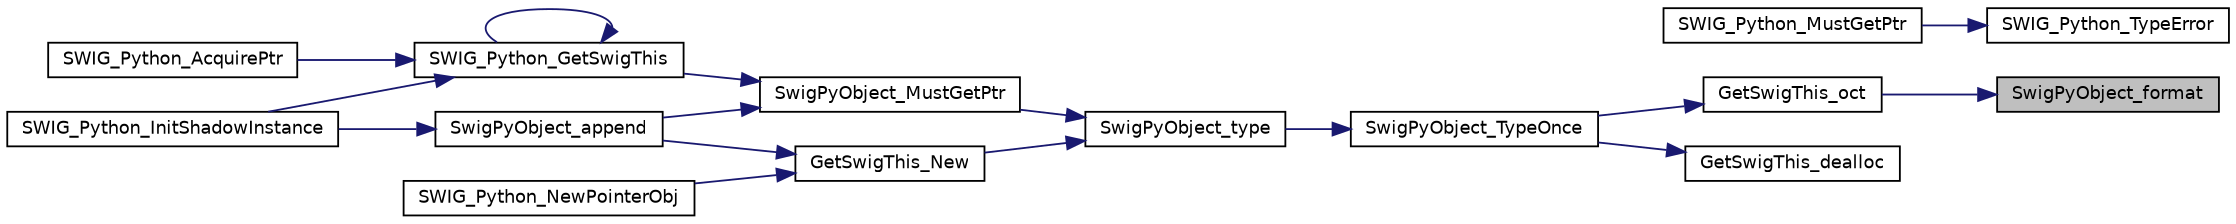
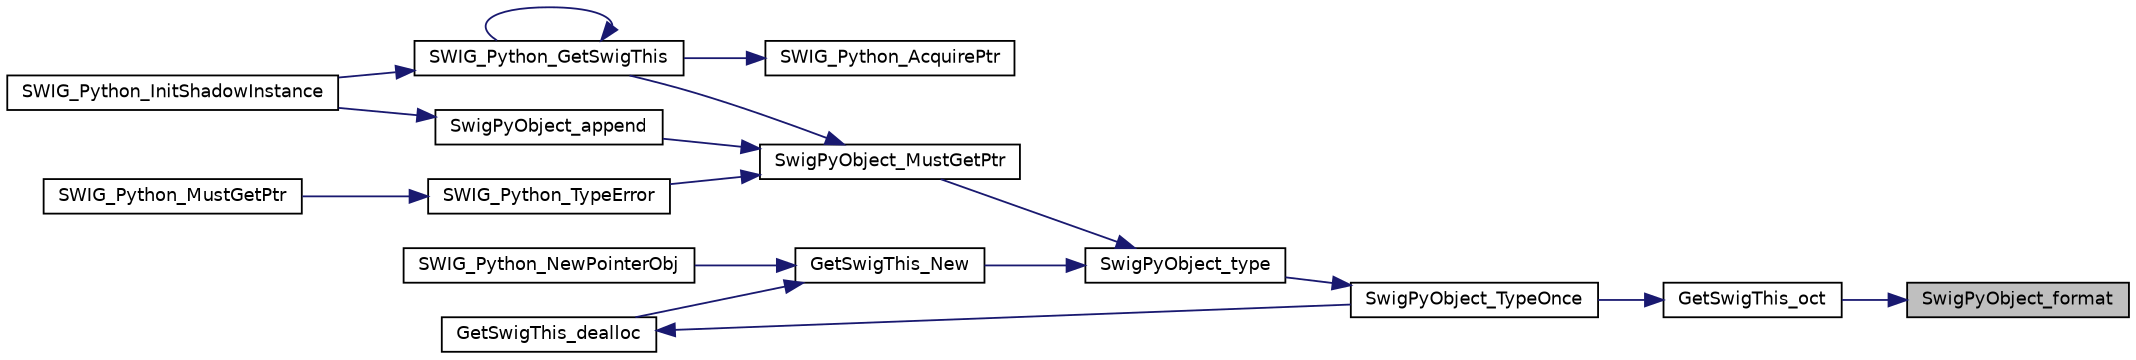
(347, 60) -> (715, 58)
(720, 146) -> (710, 302)
none -> (706, 180)
